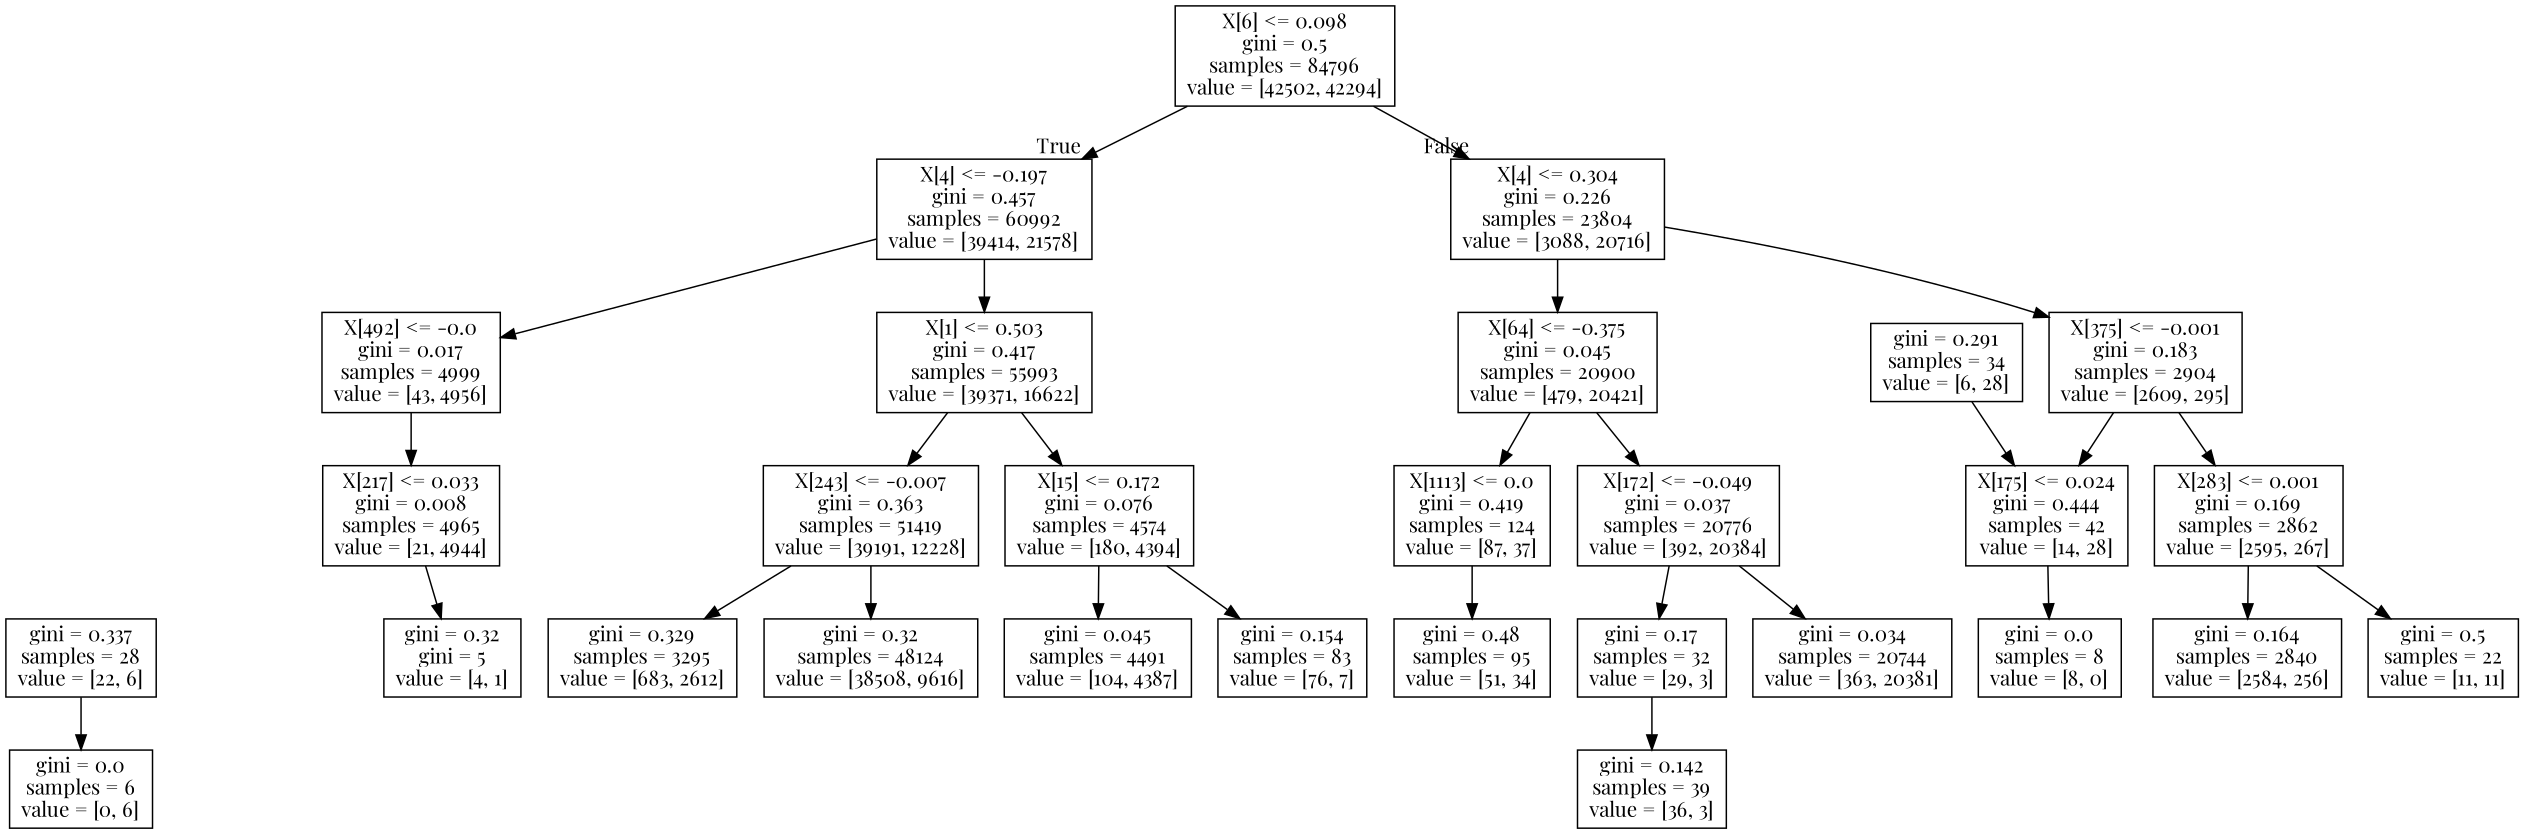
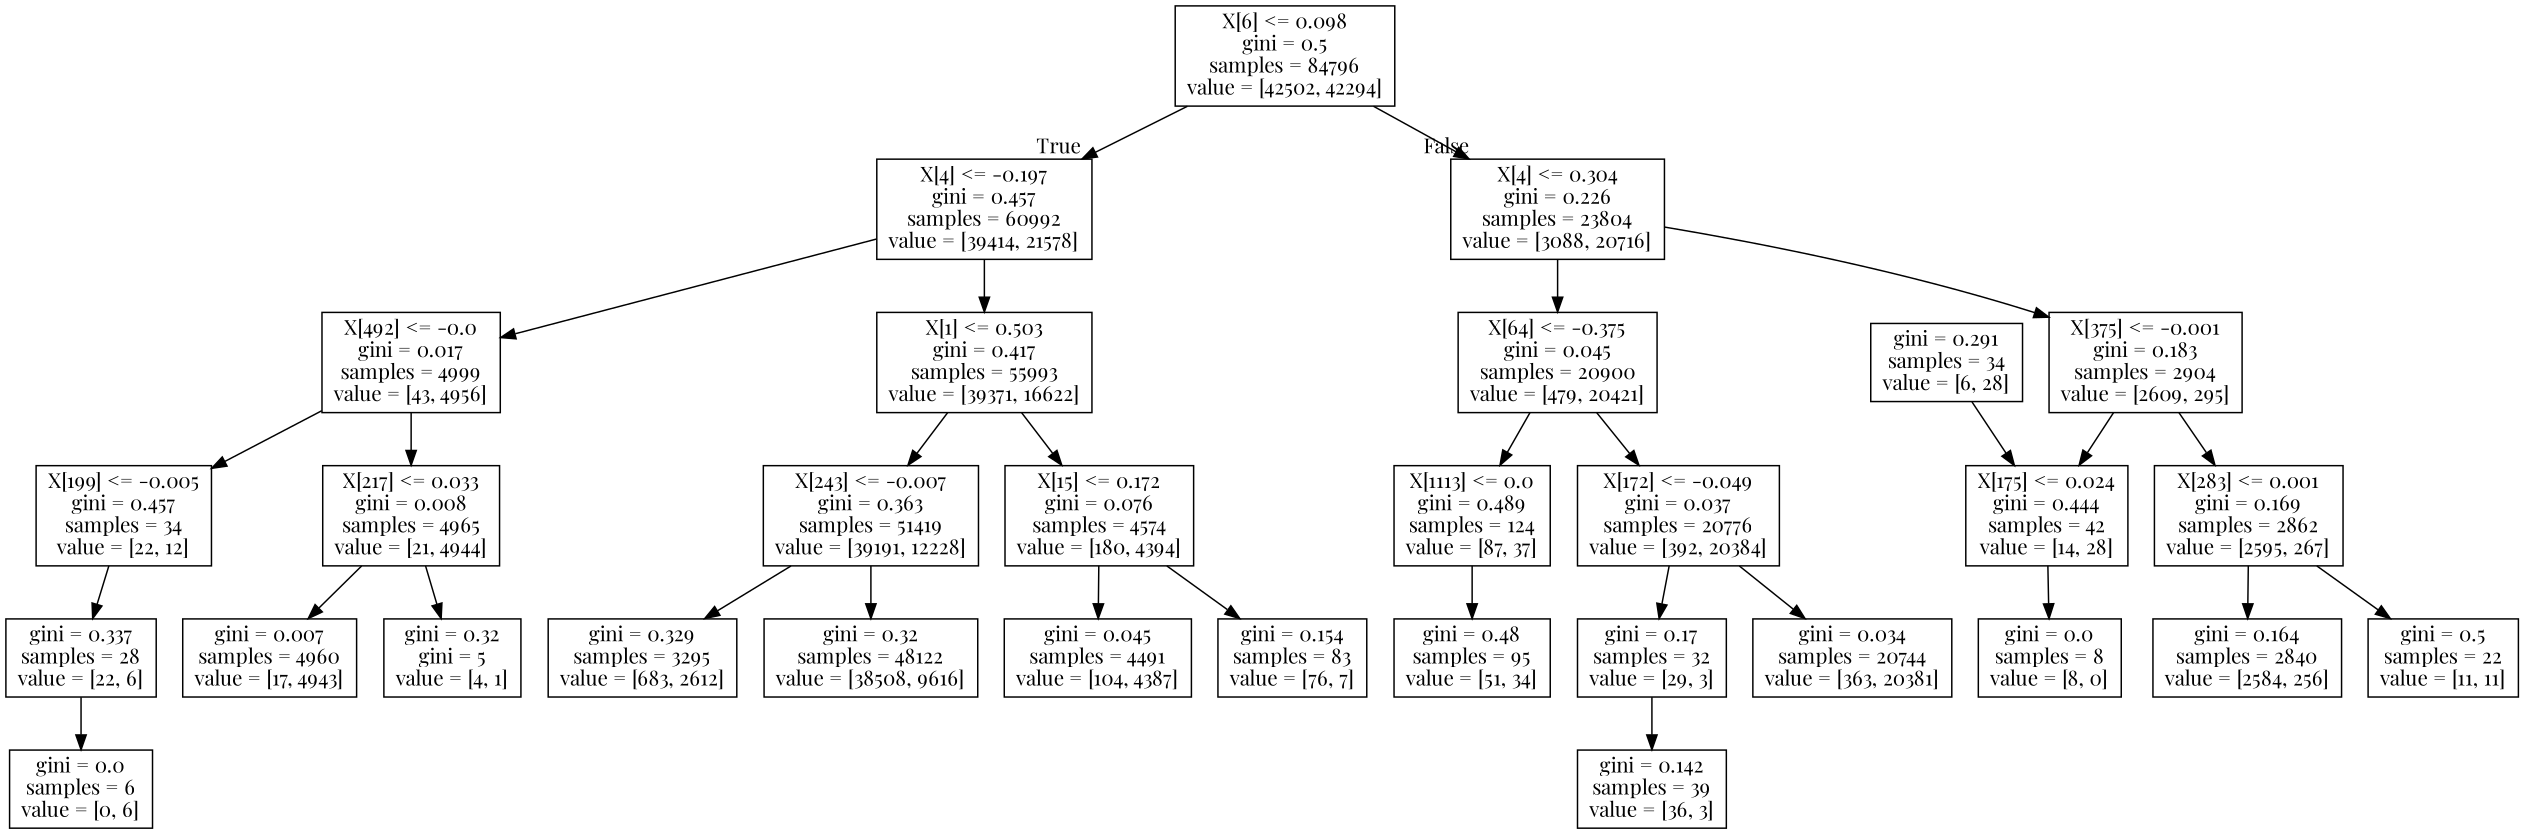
none -> (124, 516)
(1472, 516) -> (1472, 516)
none -> (270, 658)
(871, 658) -> (871, 658)
